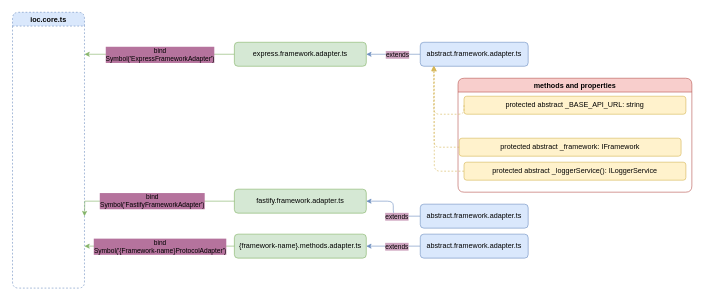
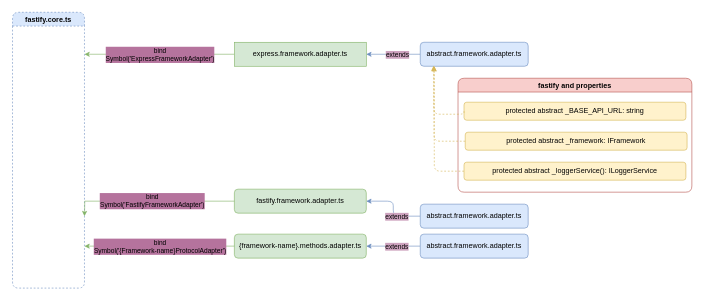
(48, 20) -> (48, 20)
(300, 54) -> (300, 54)
(575, 86) -> (575, 86)
(575, 105) -> (575, 111)
(570, 147) -> (576, 141)
